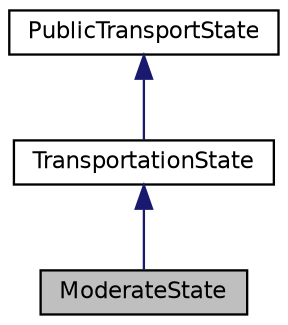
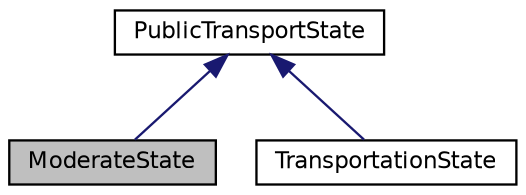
(144, 240) -> (173, 105)
